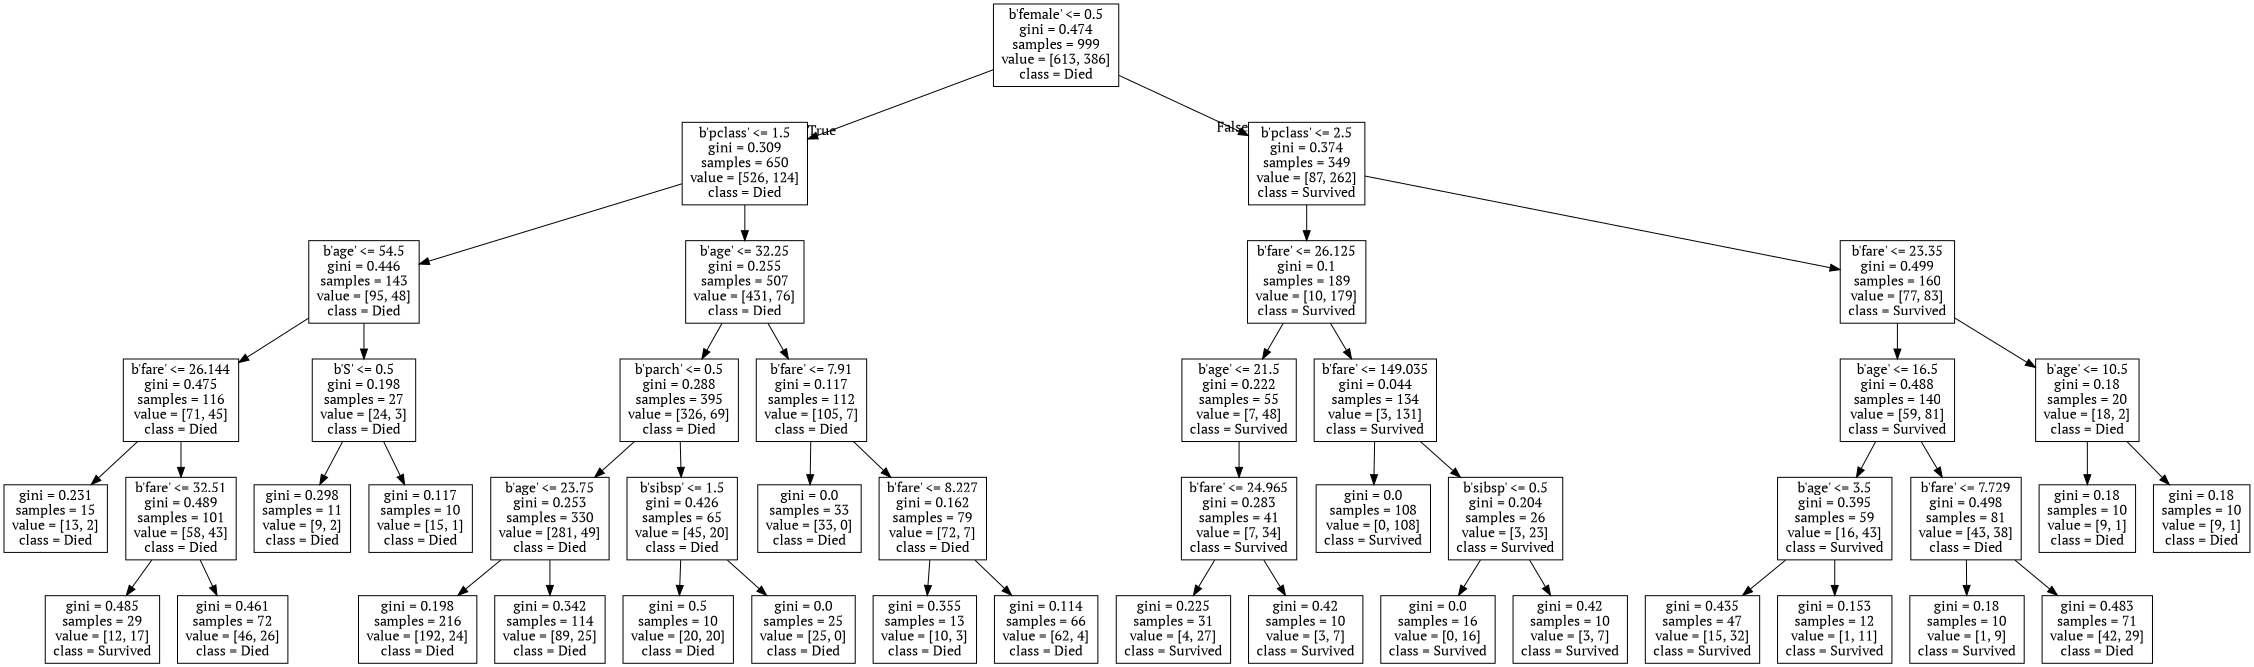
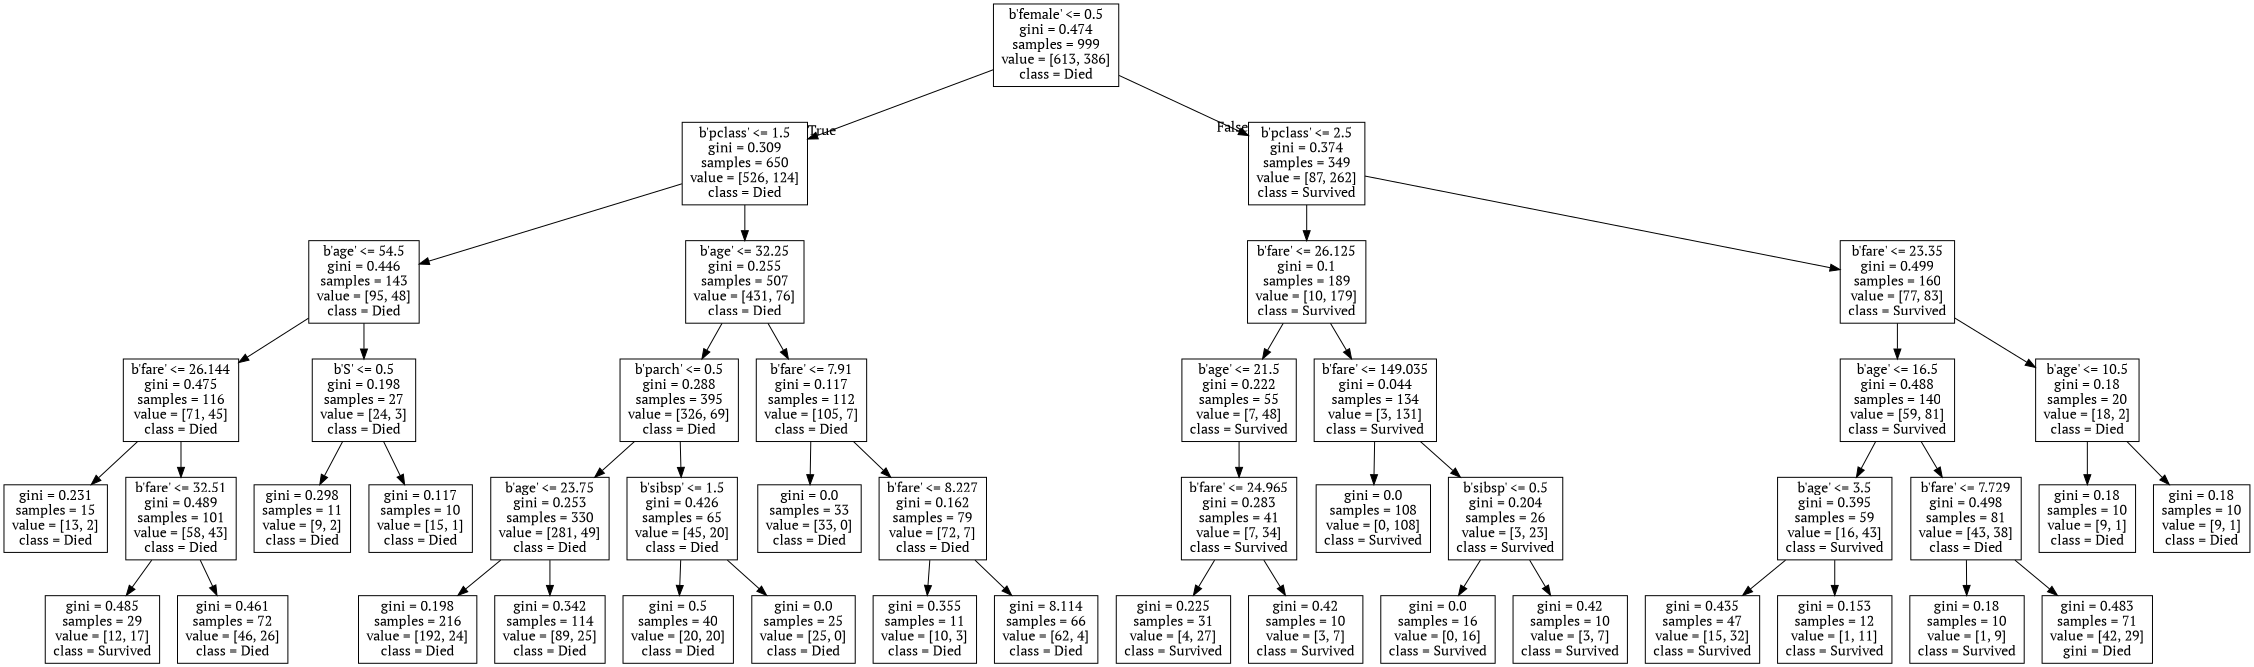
(678, 629) -> (678, 629)
(925, 629) -> (925, 629)
(1046, 629) -> (1046, 629)
(2097, 629) -> (2097, 629)
